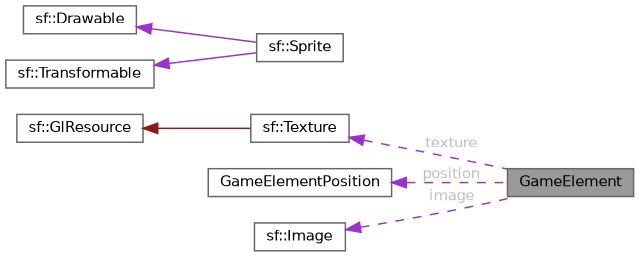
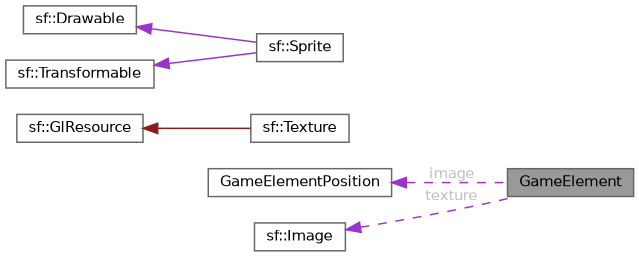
(436, 154) -> none
(450, 175) -> (450, 175)
(450, 197) -> (450, 197)
